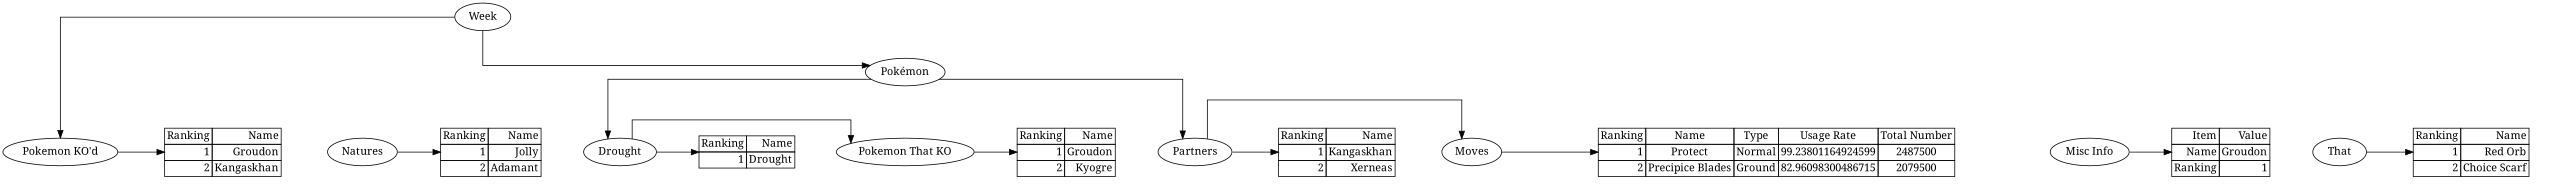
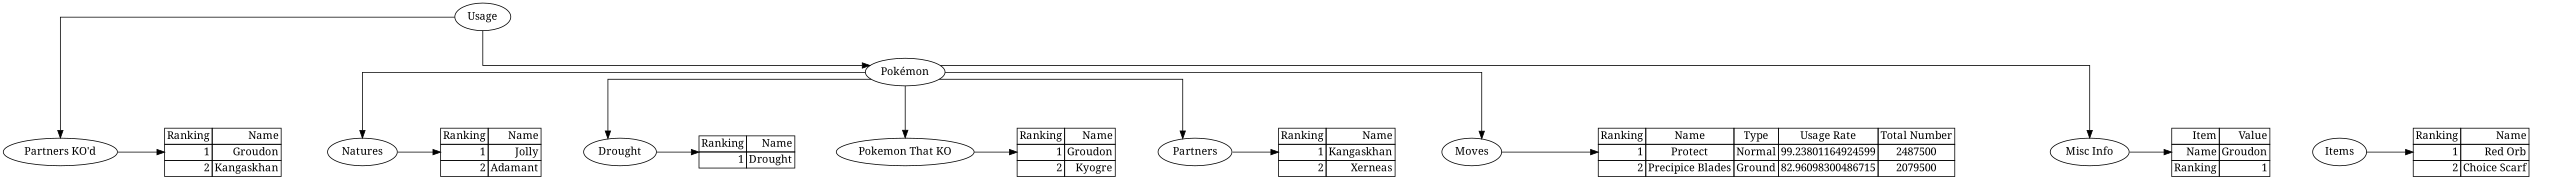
(483, 17) -> (483, 17)
none -> (1548, 65)
none -> (585, 72)
(1331, 100) -> (1243, 72)
(740, 120) -> (905, 108)
(60, 152) -> (60, 152)
(2340, 152) -> (2340, 152)
